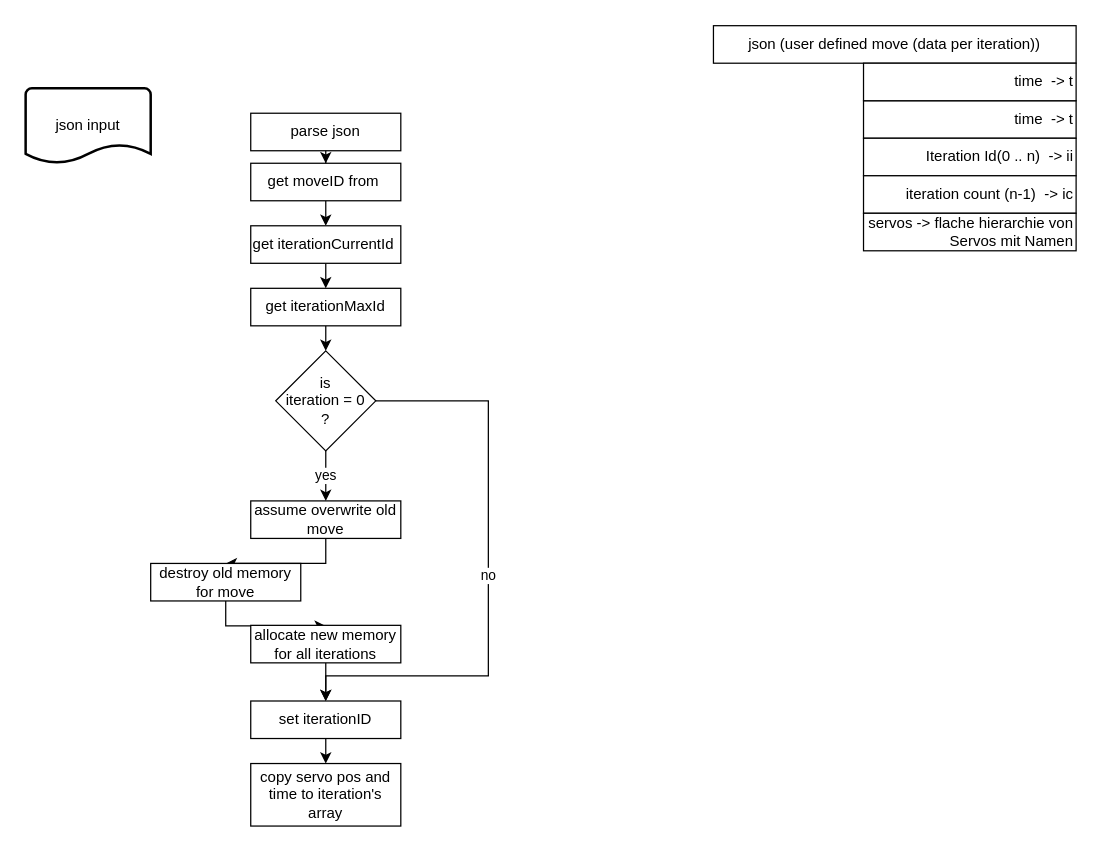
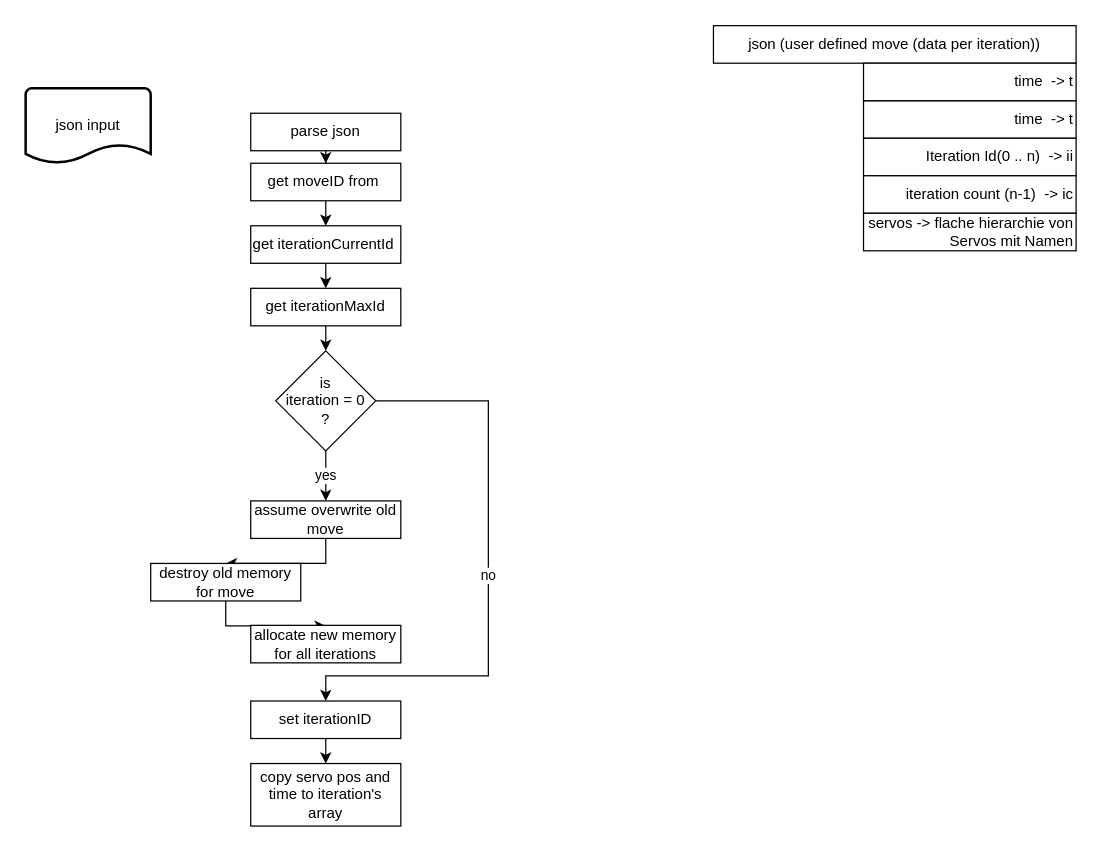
(326, 667) -> none
